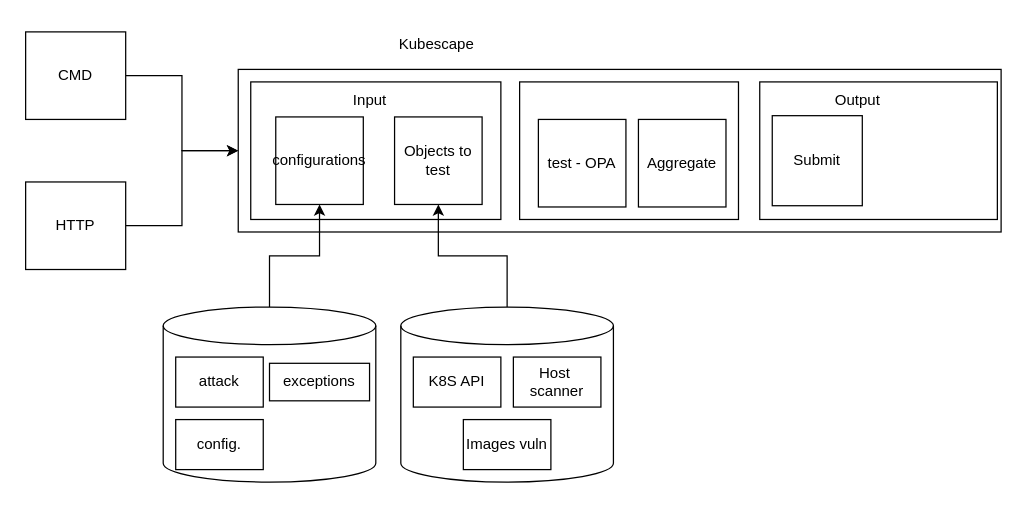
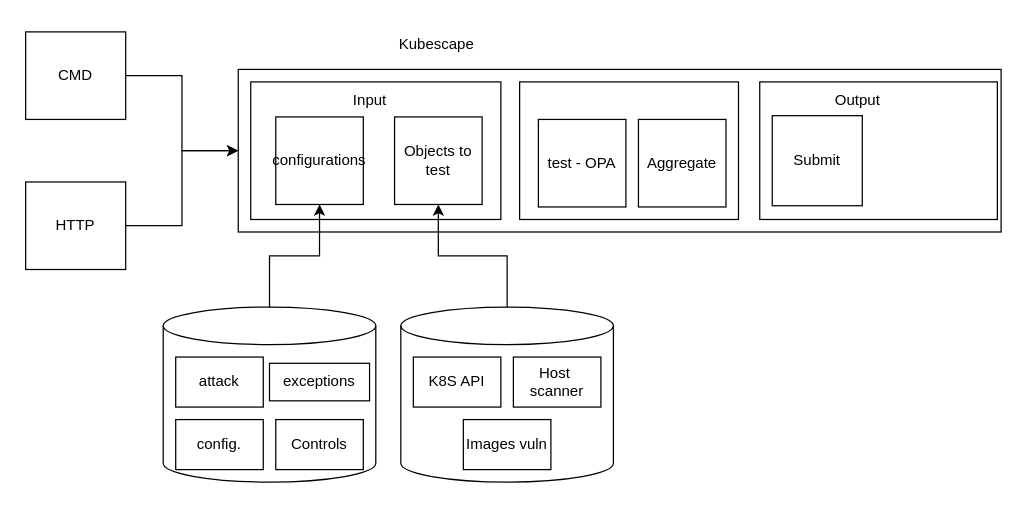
none -> (319, 444)
